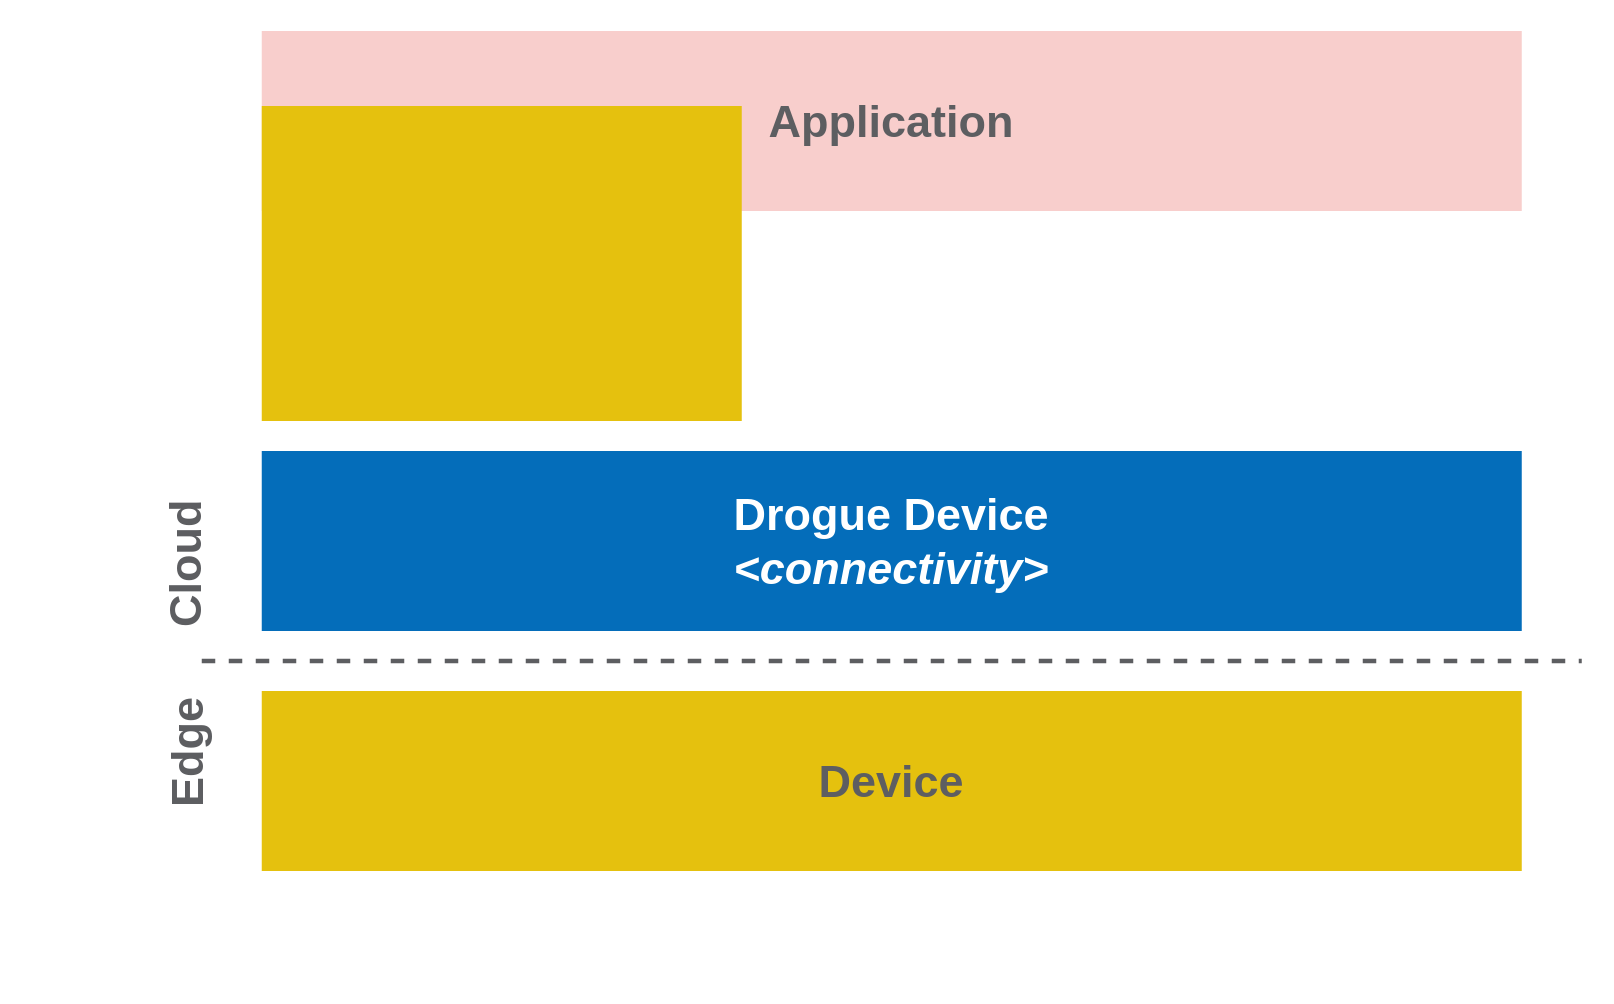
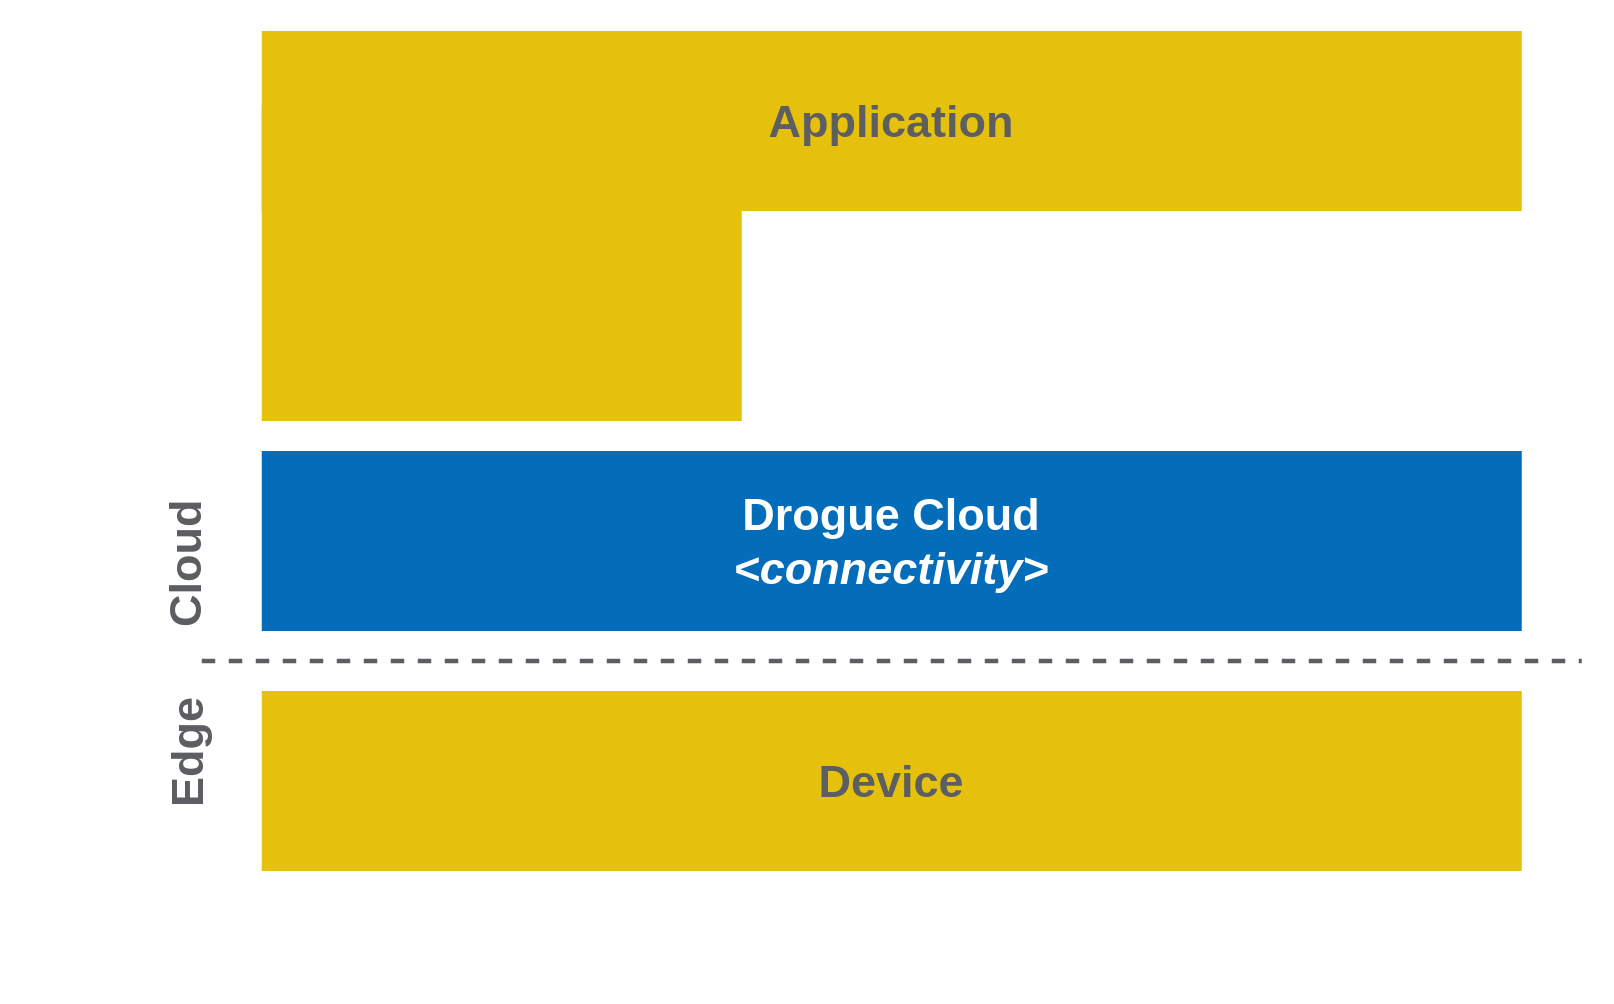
(892, 121) -> (892, 121)
(892, 541) -> (892, 541)
